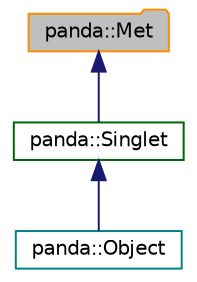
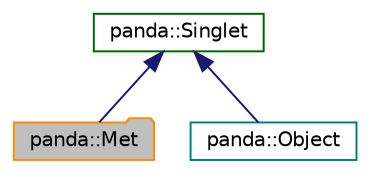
(99, 97) -> (124, 94)
